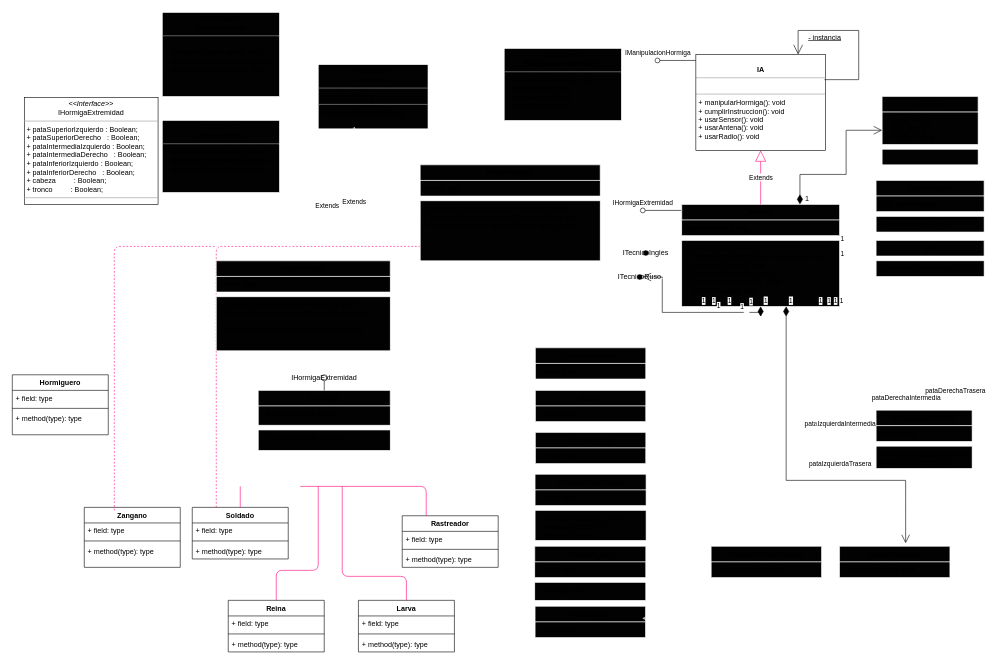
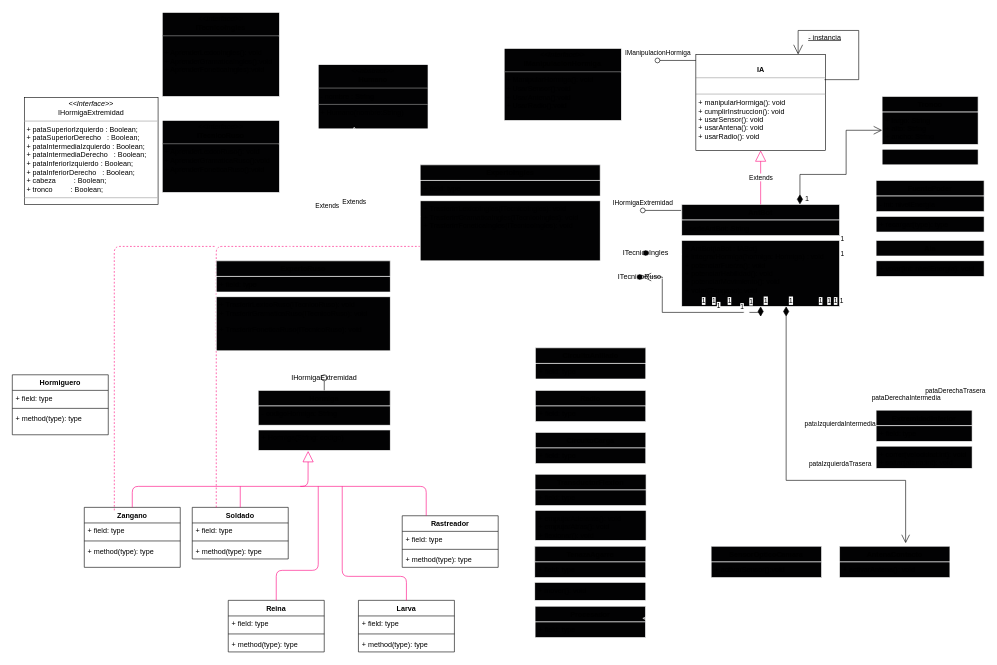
none -> (206, 486)
